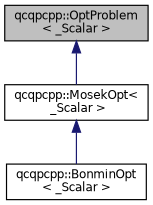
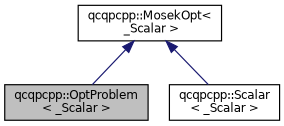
(76, 69) -> (109, 67)
(76, 182) -> (225, 102)
